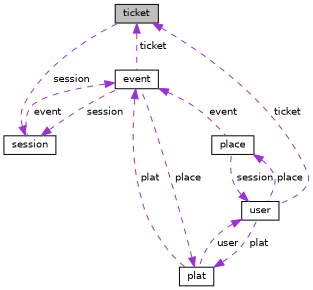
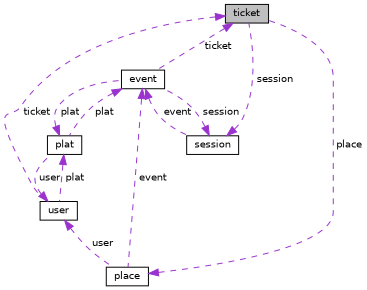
(187, 178) -> (69, 112)
(253, 178) -> (101, 244)
(275, 179) -> (333, 195)
